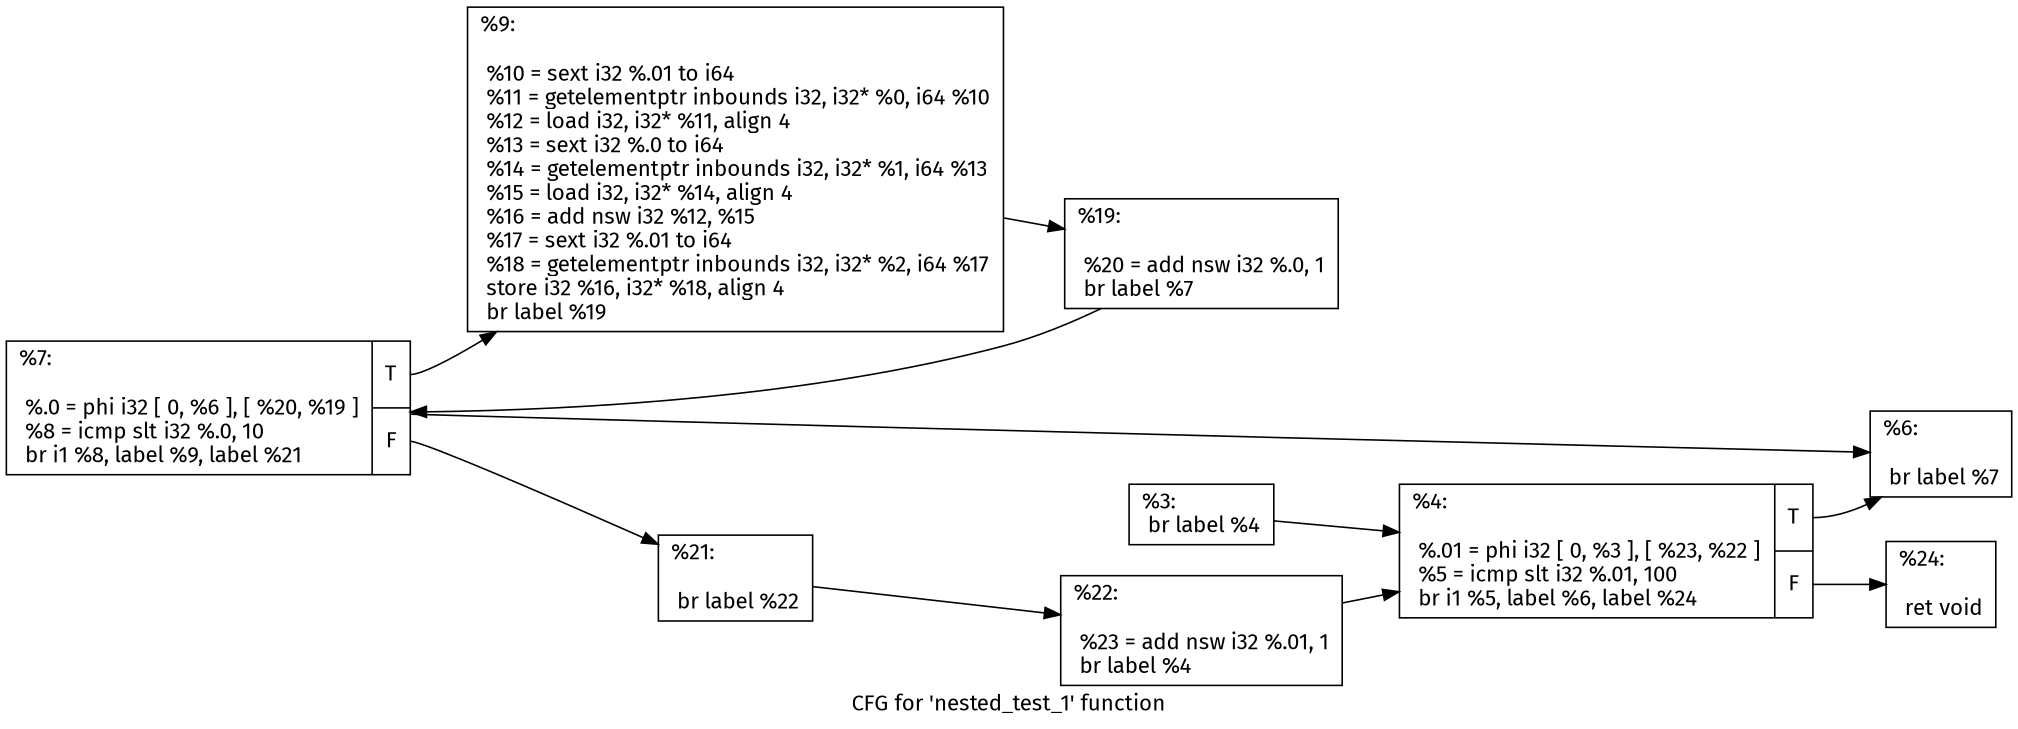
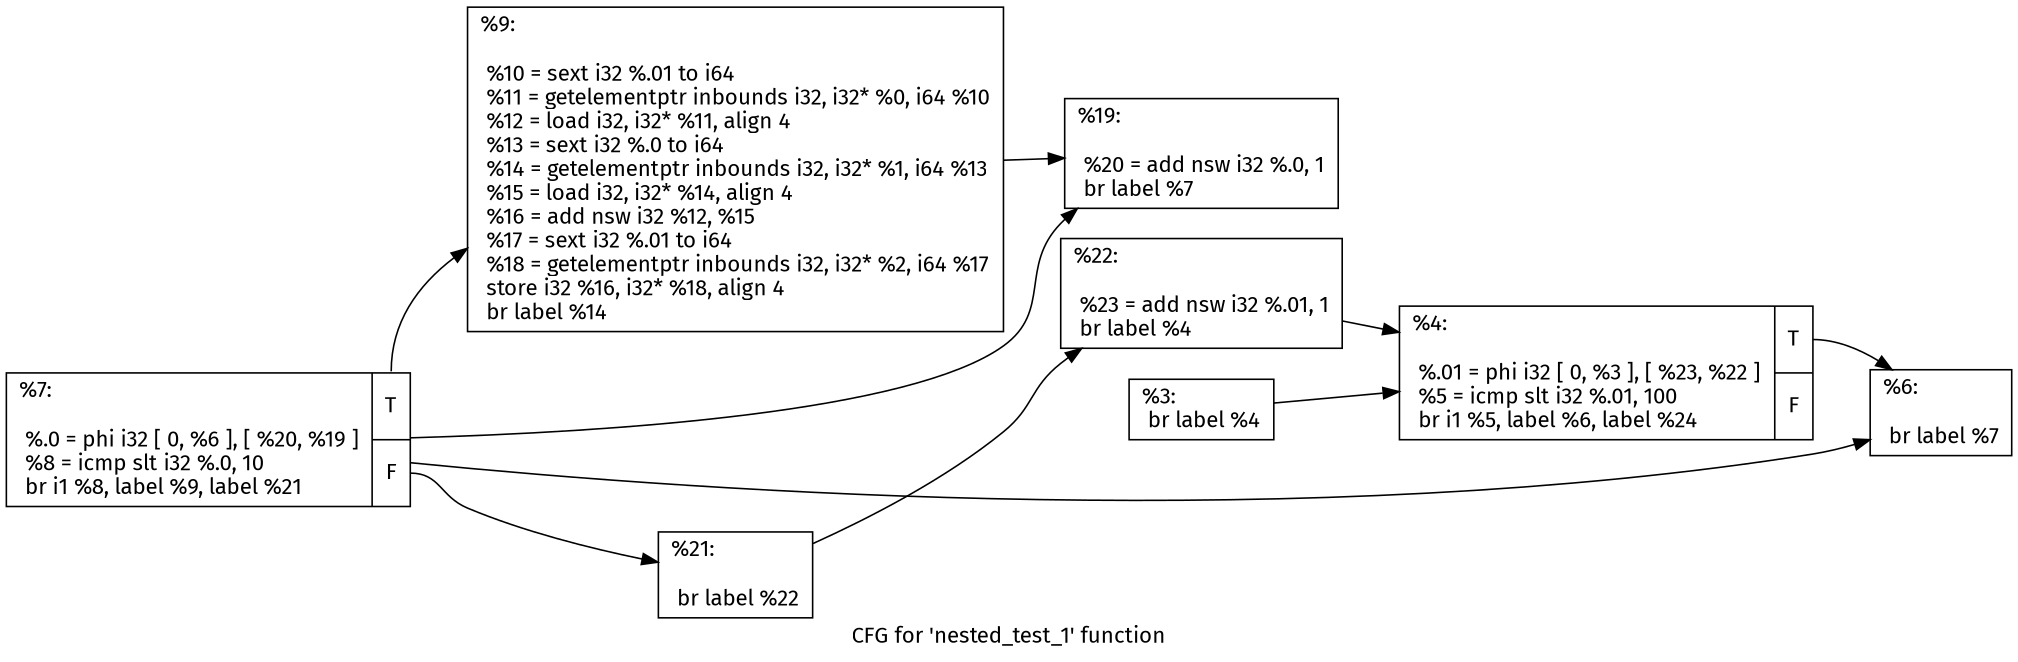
(544, 312) -> (544, 312)
(769, 390) -> (784, 409)
(1941, 584) -> none
